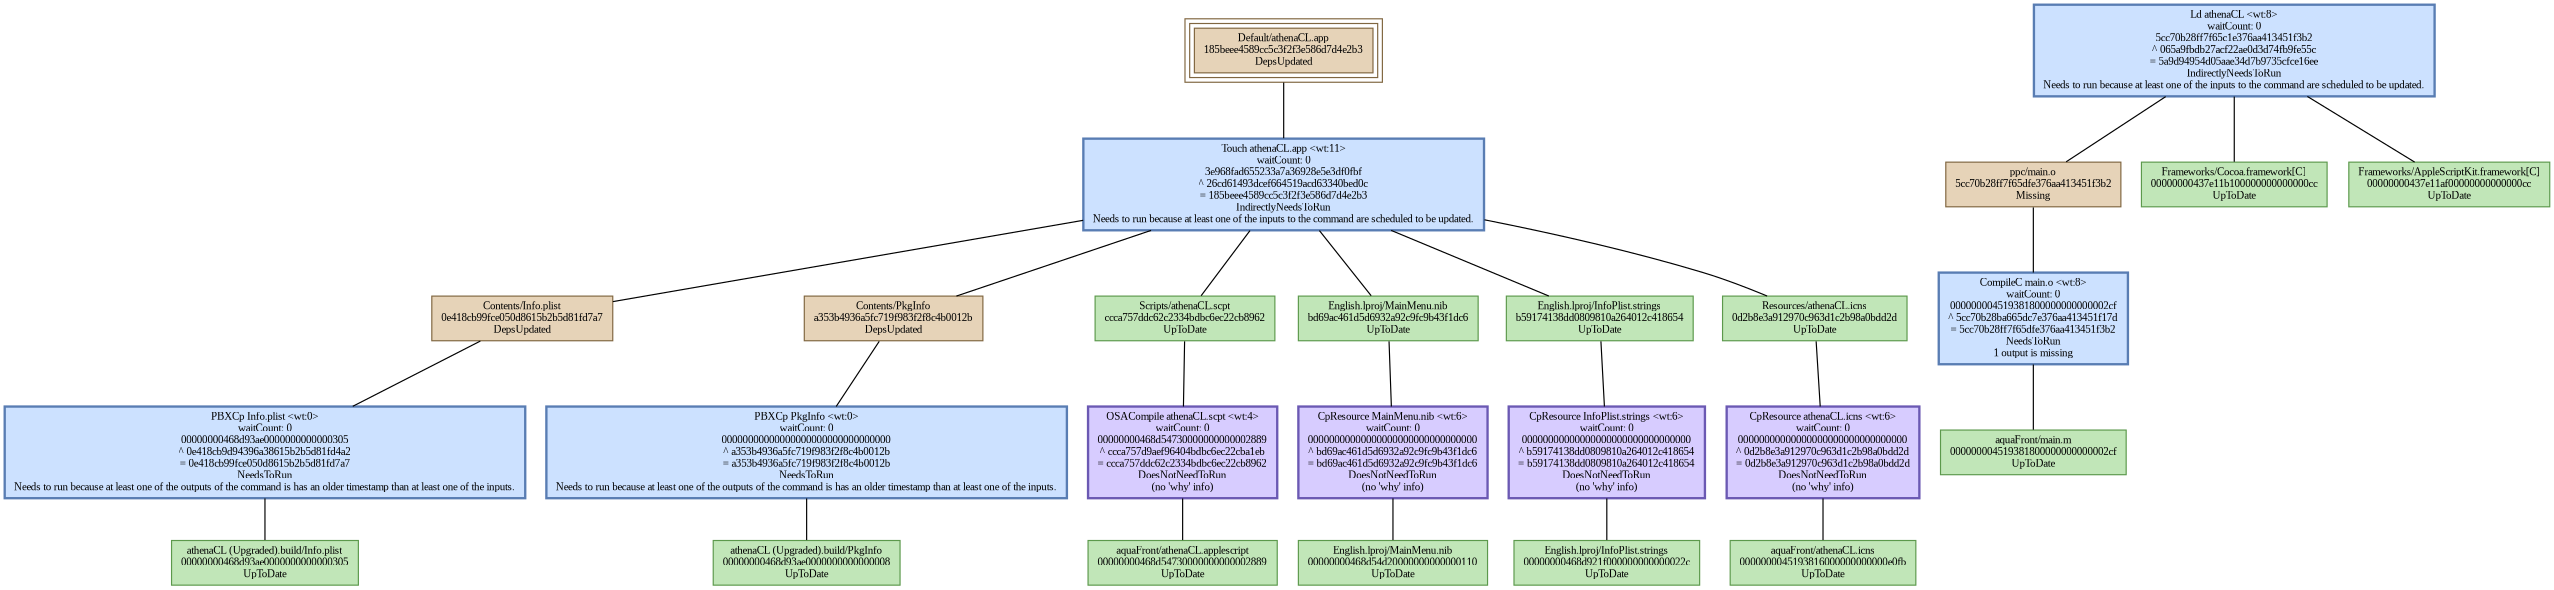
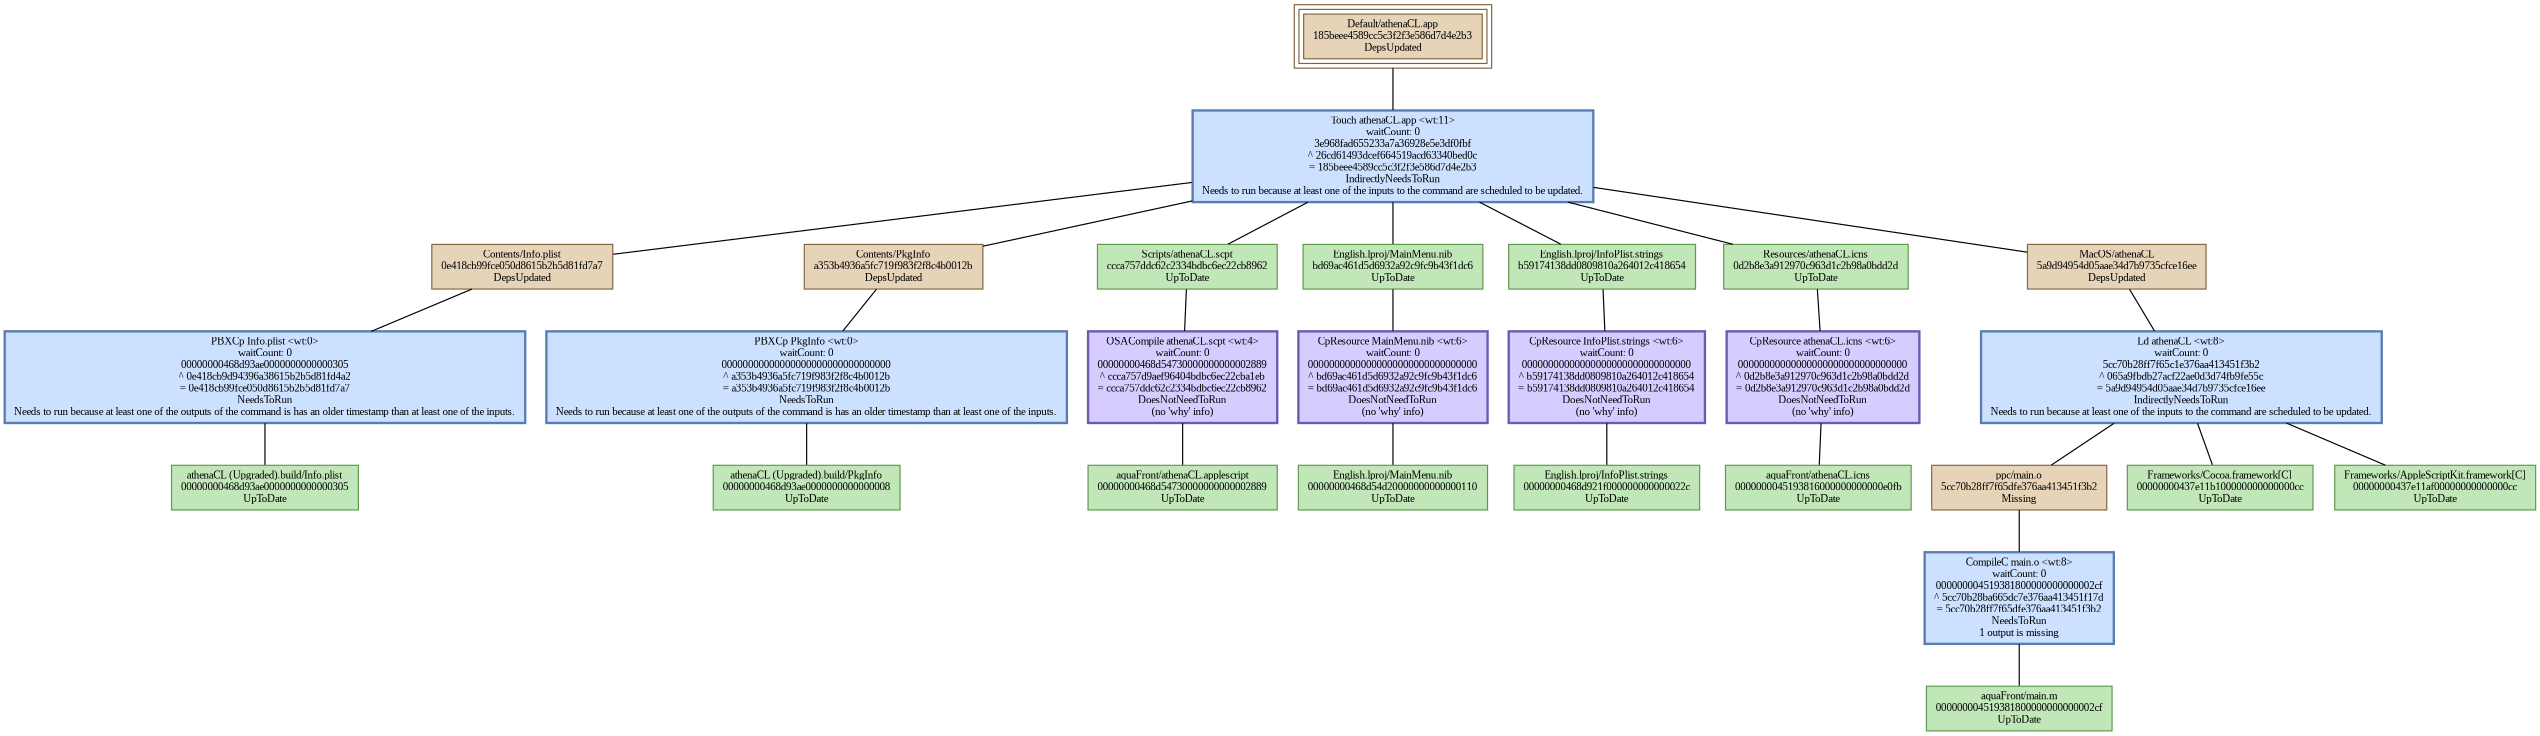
none -> (2117, 267)
